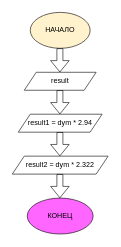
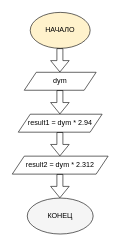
(60, 81) -> (60, 81)
(60, 165) -> (60, 165)
(60, 216) -> (60, 216)
